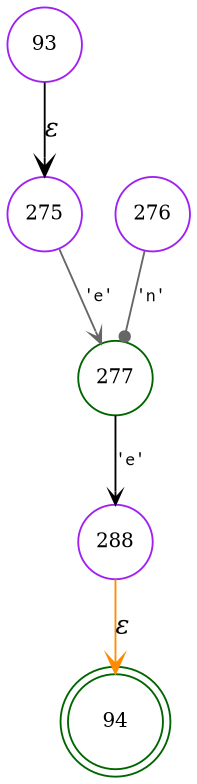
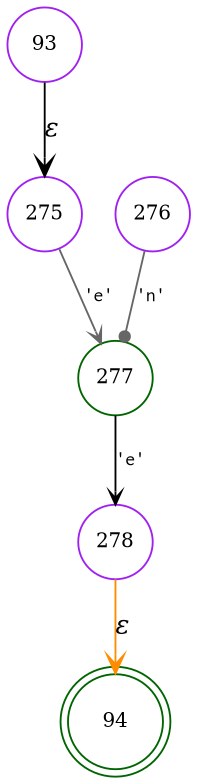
(115, 542) -> (115, 542)
